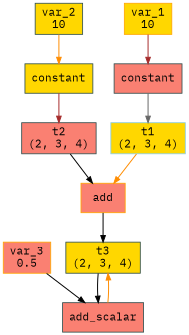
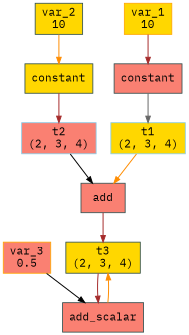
(59, 138) -> (59, 138)
(103, 198) -> (103, 198)
(103, 224) -> (103, 224)
(98, 285) -> (98, 285)
